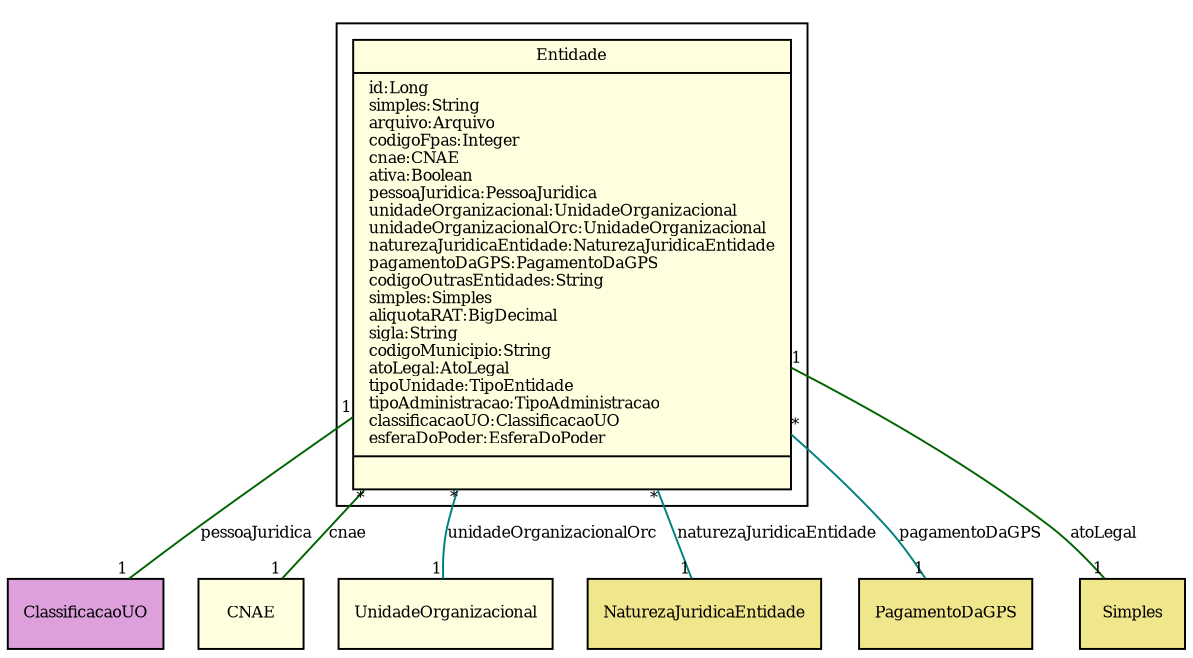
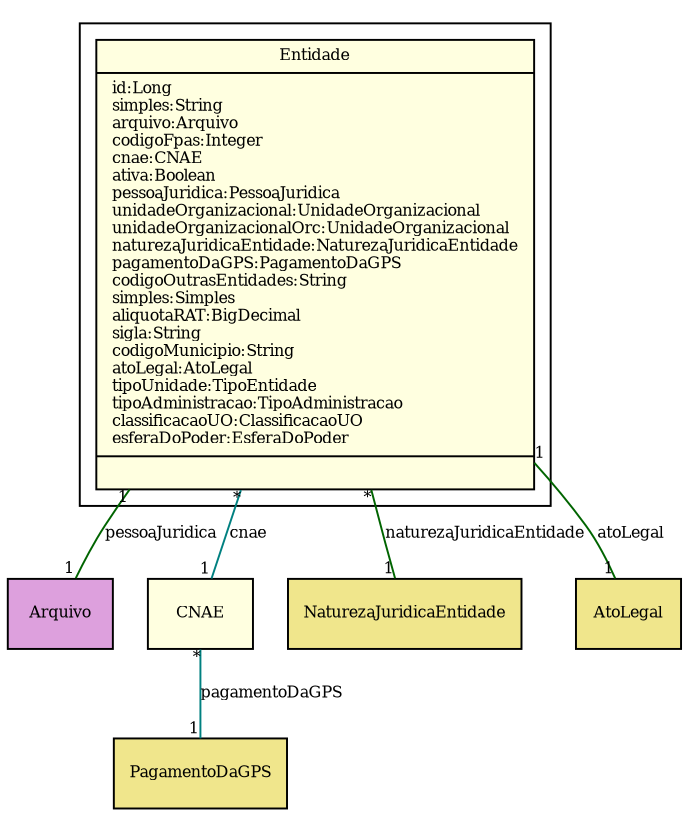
(863, 502) -> (200, 694)
(323, 534) -> (226, 534)
(675, 534) -> (383, 534)
(86, 614) -> (60, 614)
(446, 614) -> none
(1132, 614) -> (629, 614)
